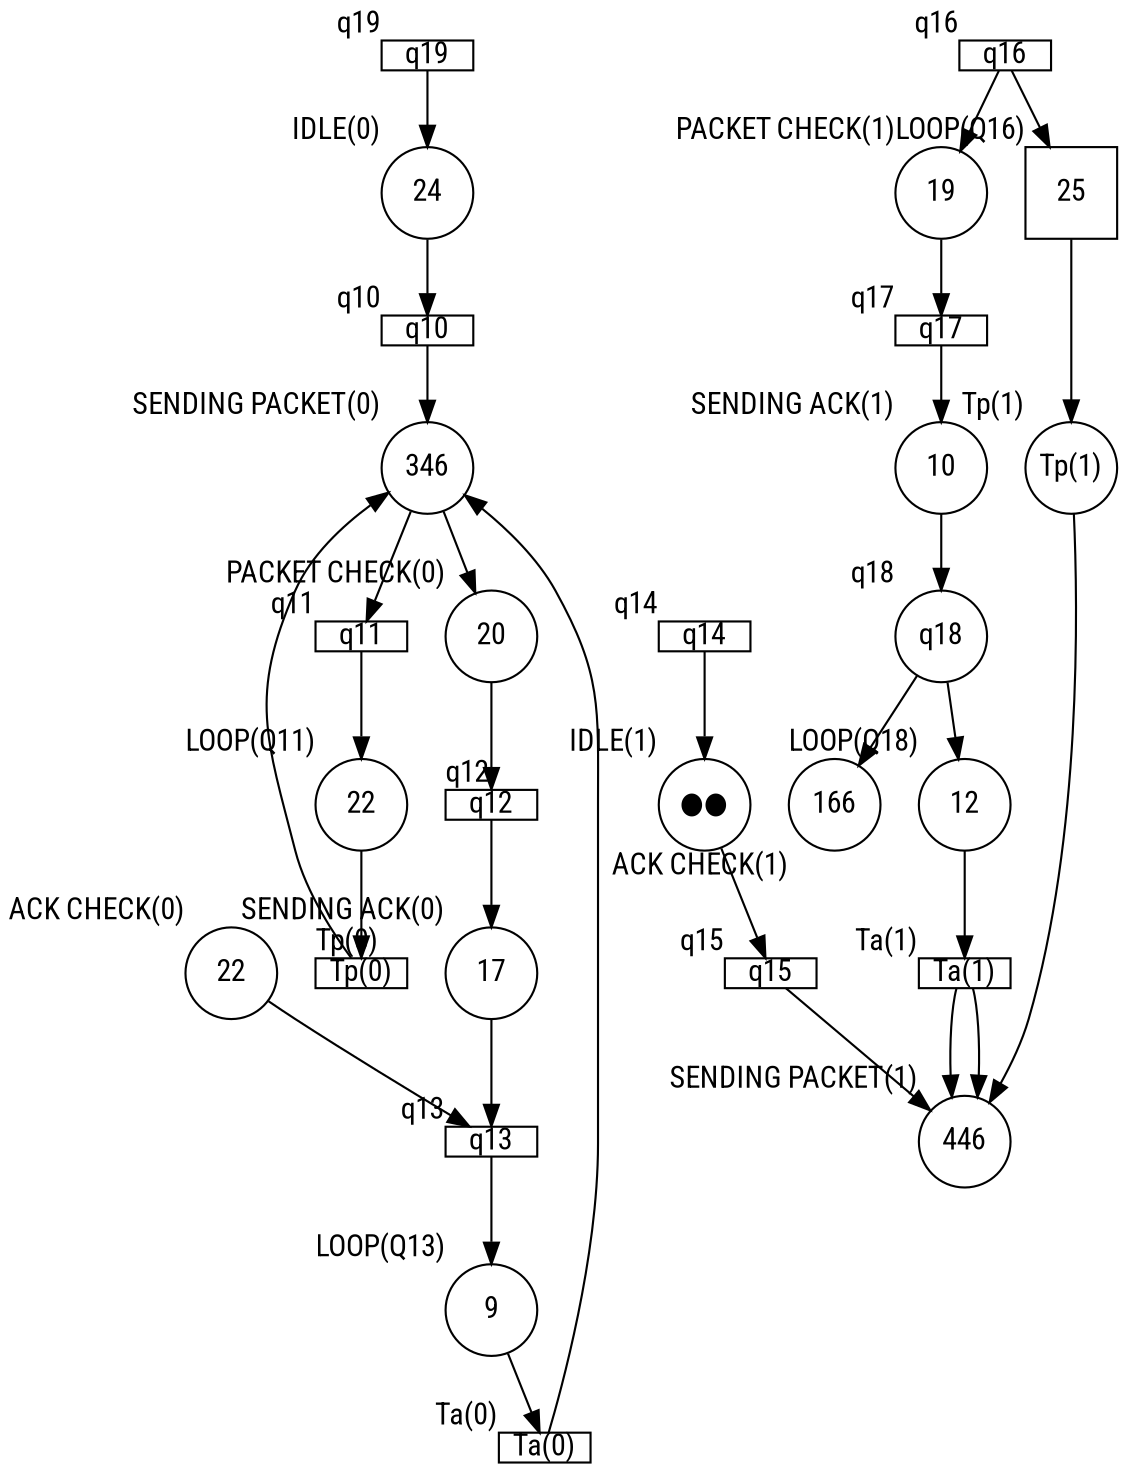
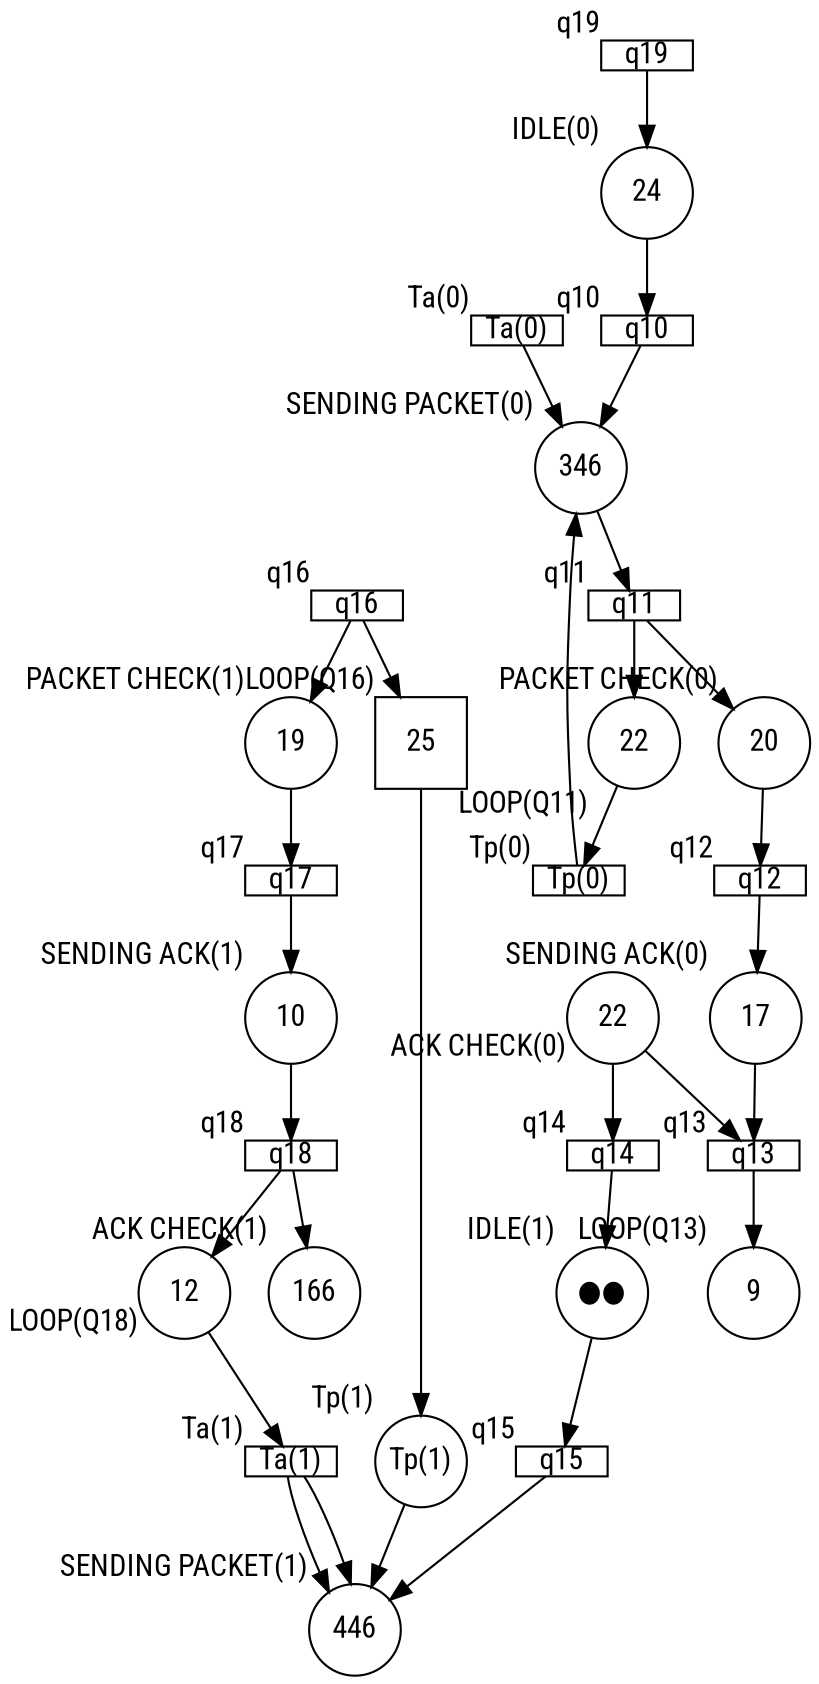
(455, 542) -> (683, 657)
(941, 636) -> (291, 1156)
none -> (613, 1092)
(520, 1383) -> none
